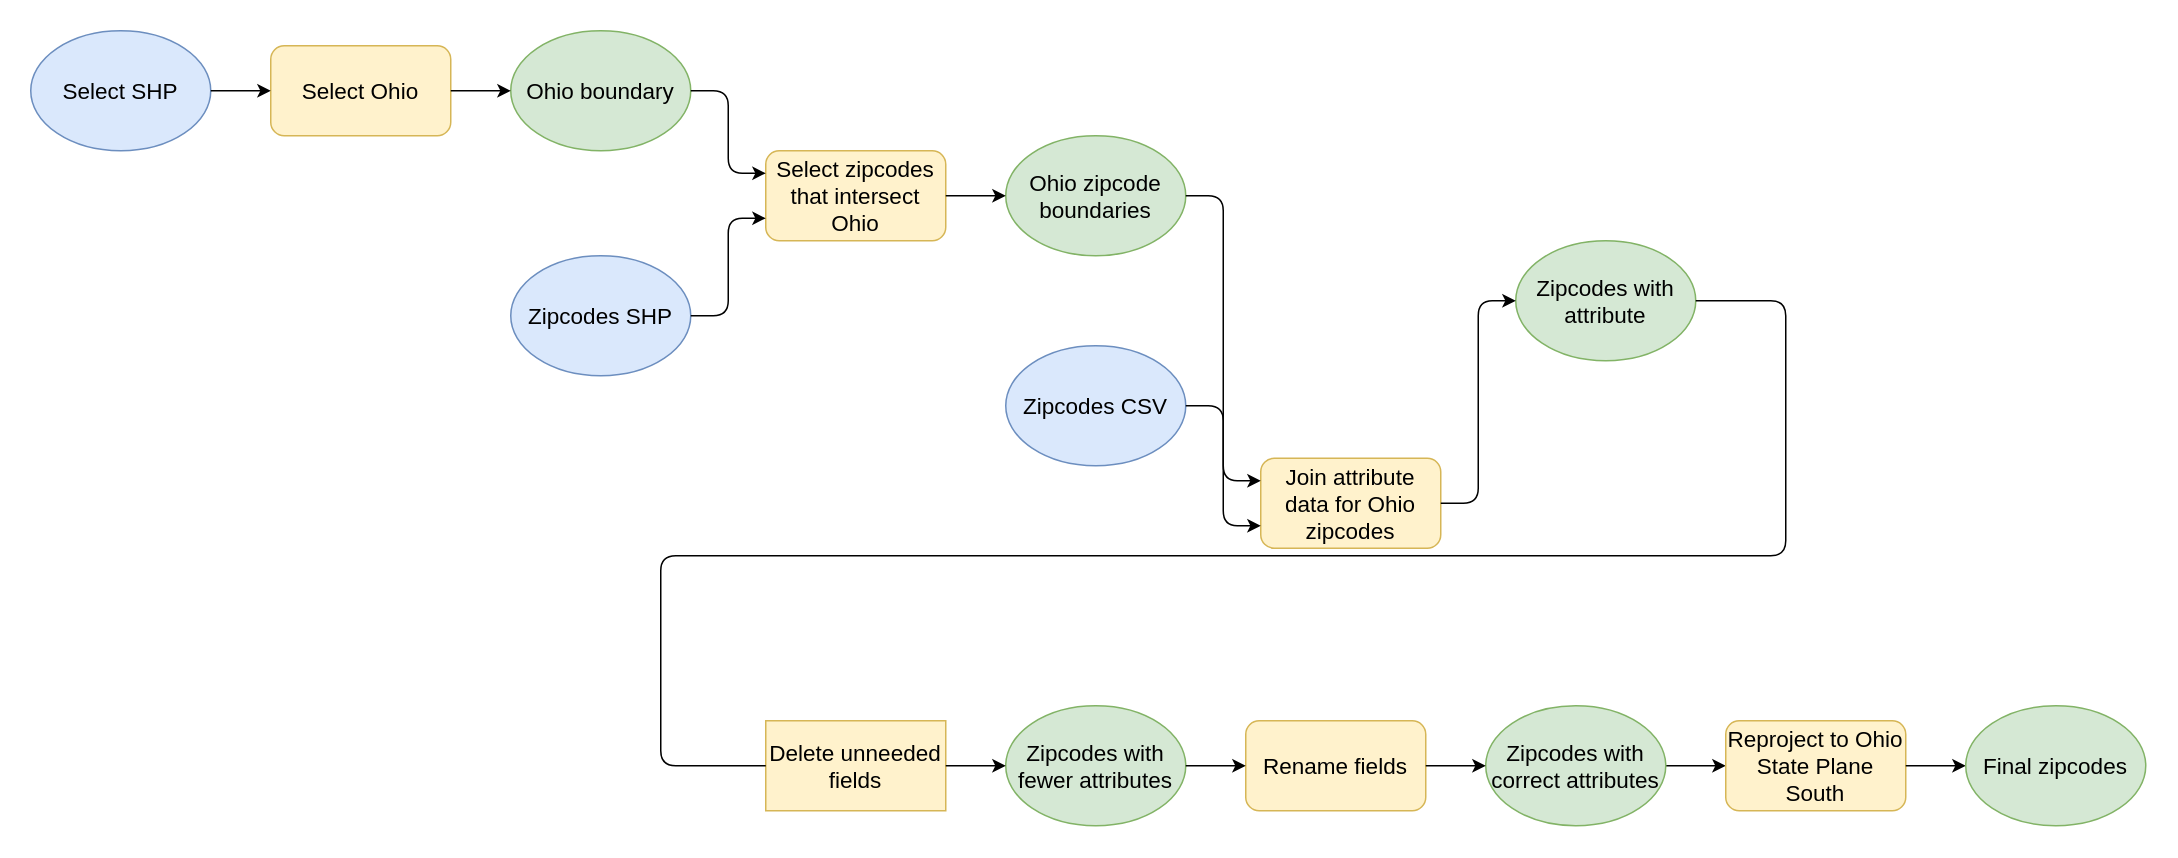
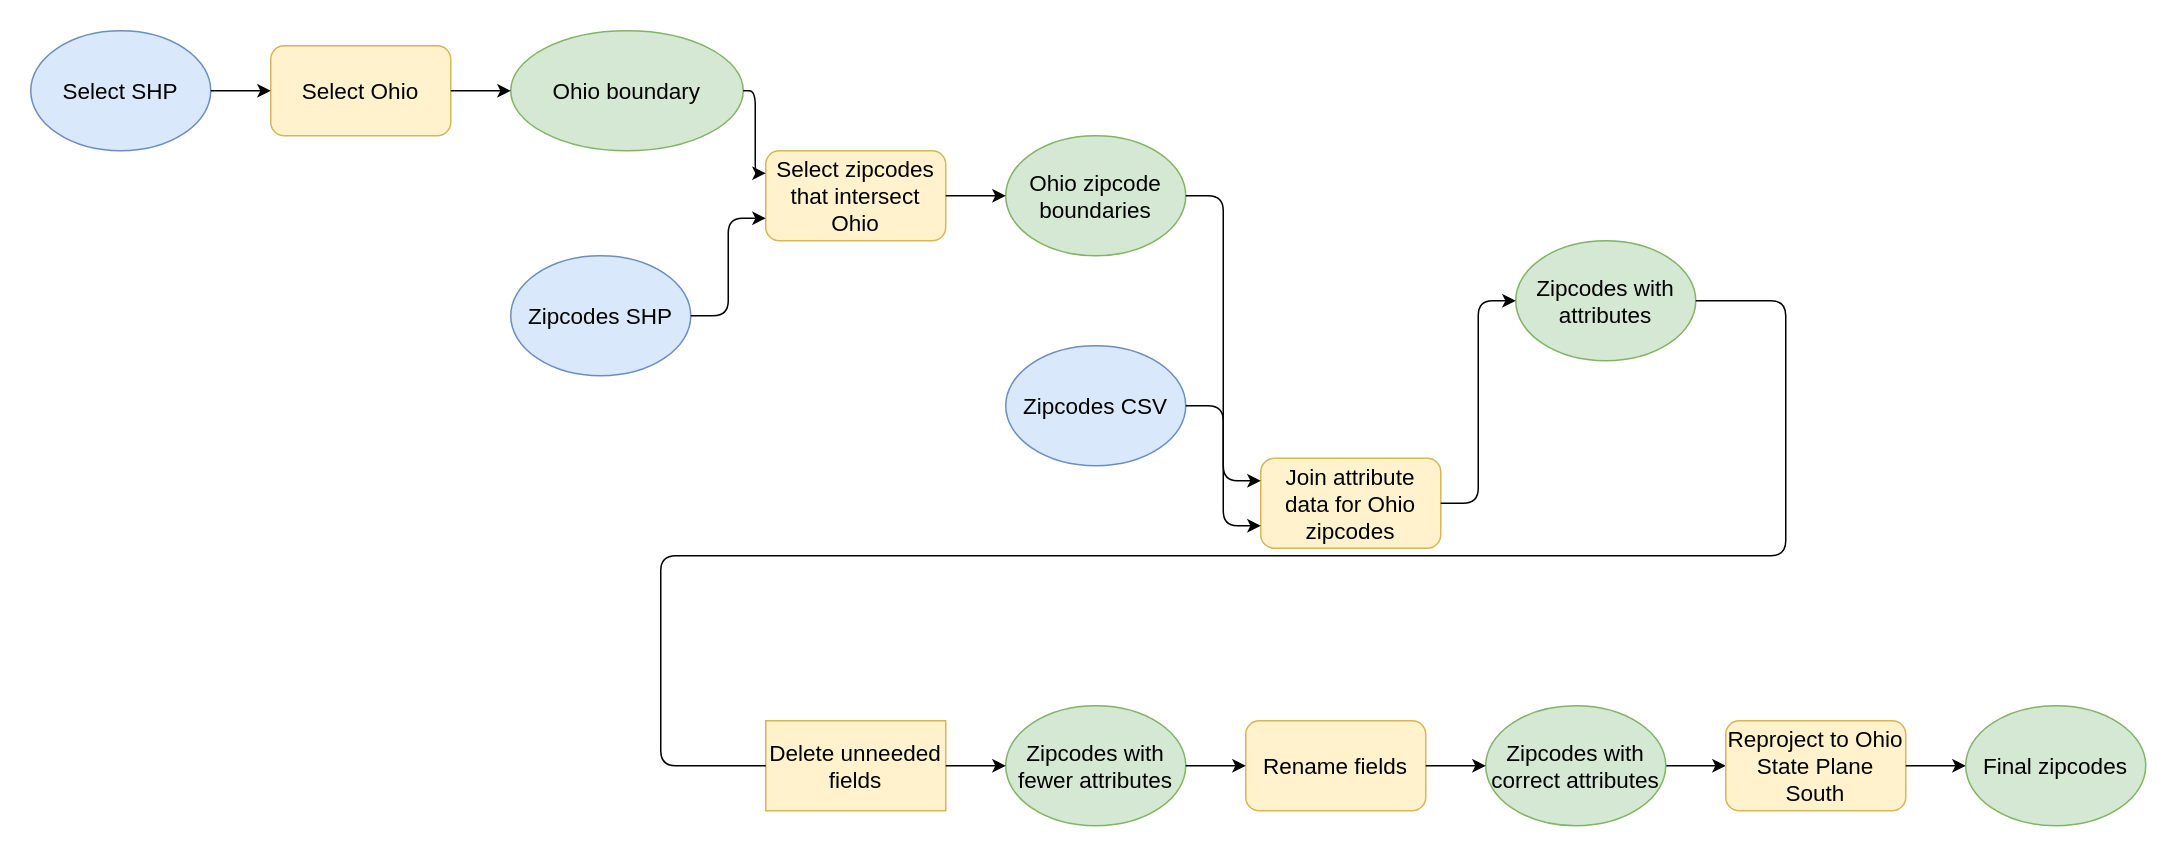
(601, 91) -> (627, 91)
(1606, 301) -> (1606, 301)
